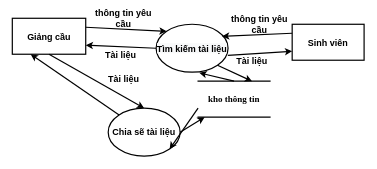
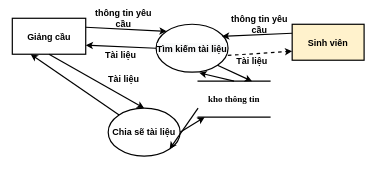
(329, 42) -> (329, 42)
(257, 54) -> (257, 54)
